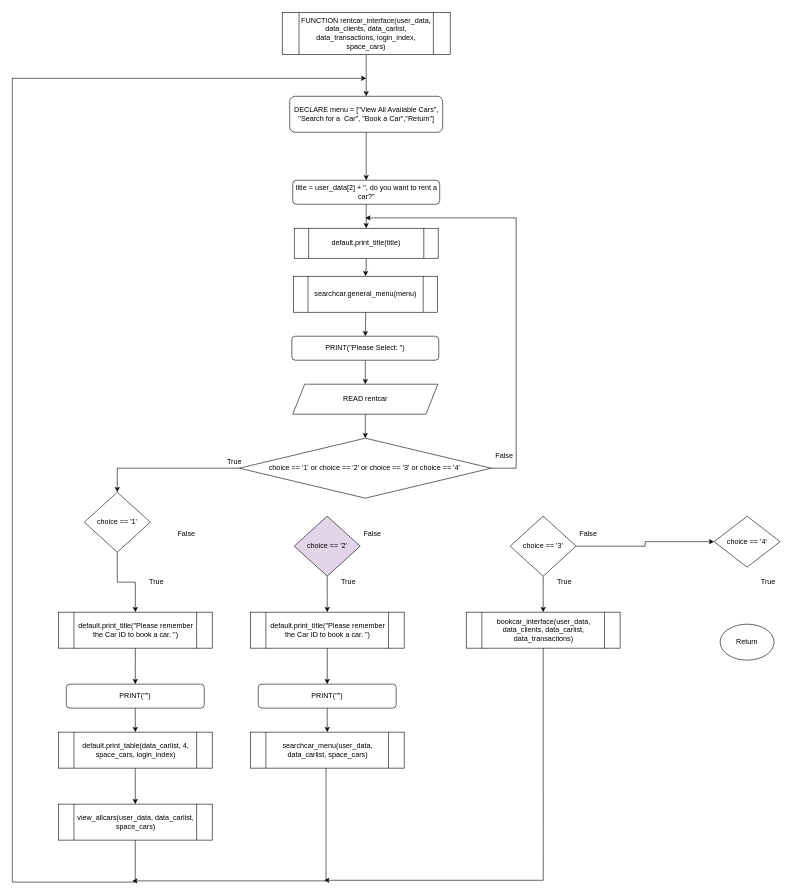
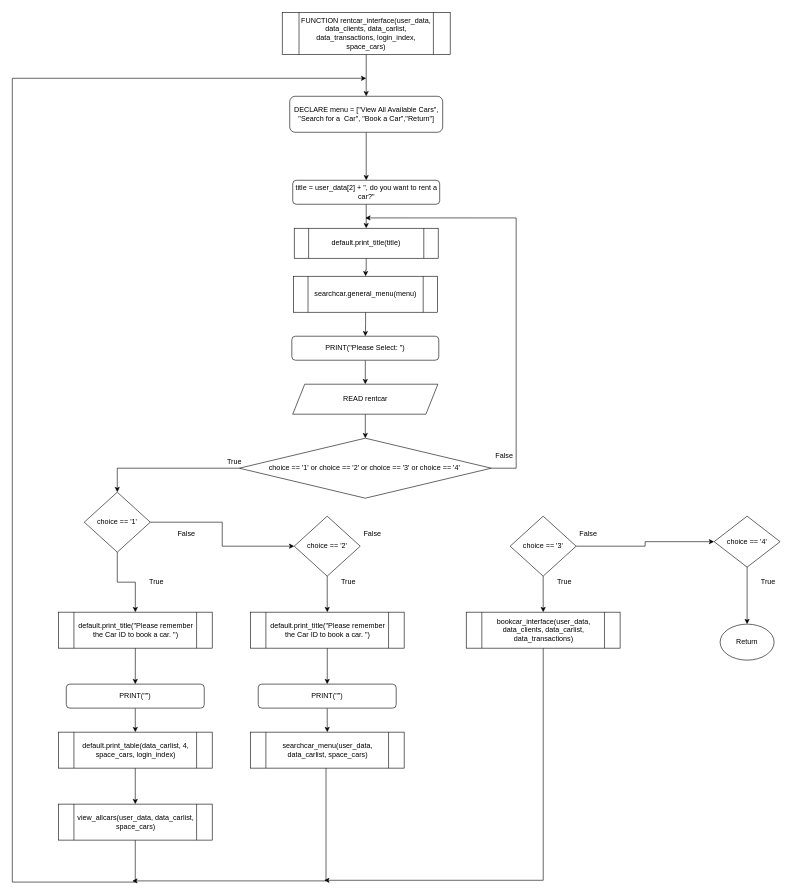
none -> (222, 545)
(327, 546) -> (327, 546)
none -> (747, 618)
